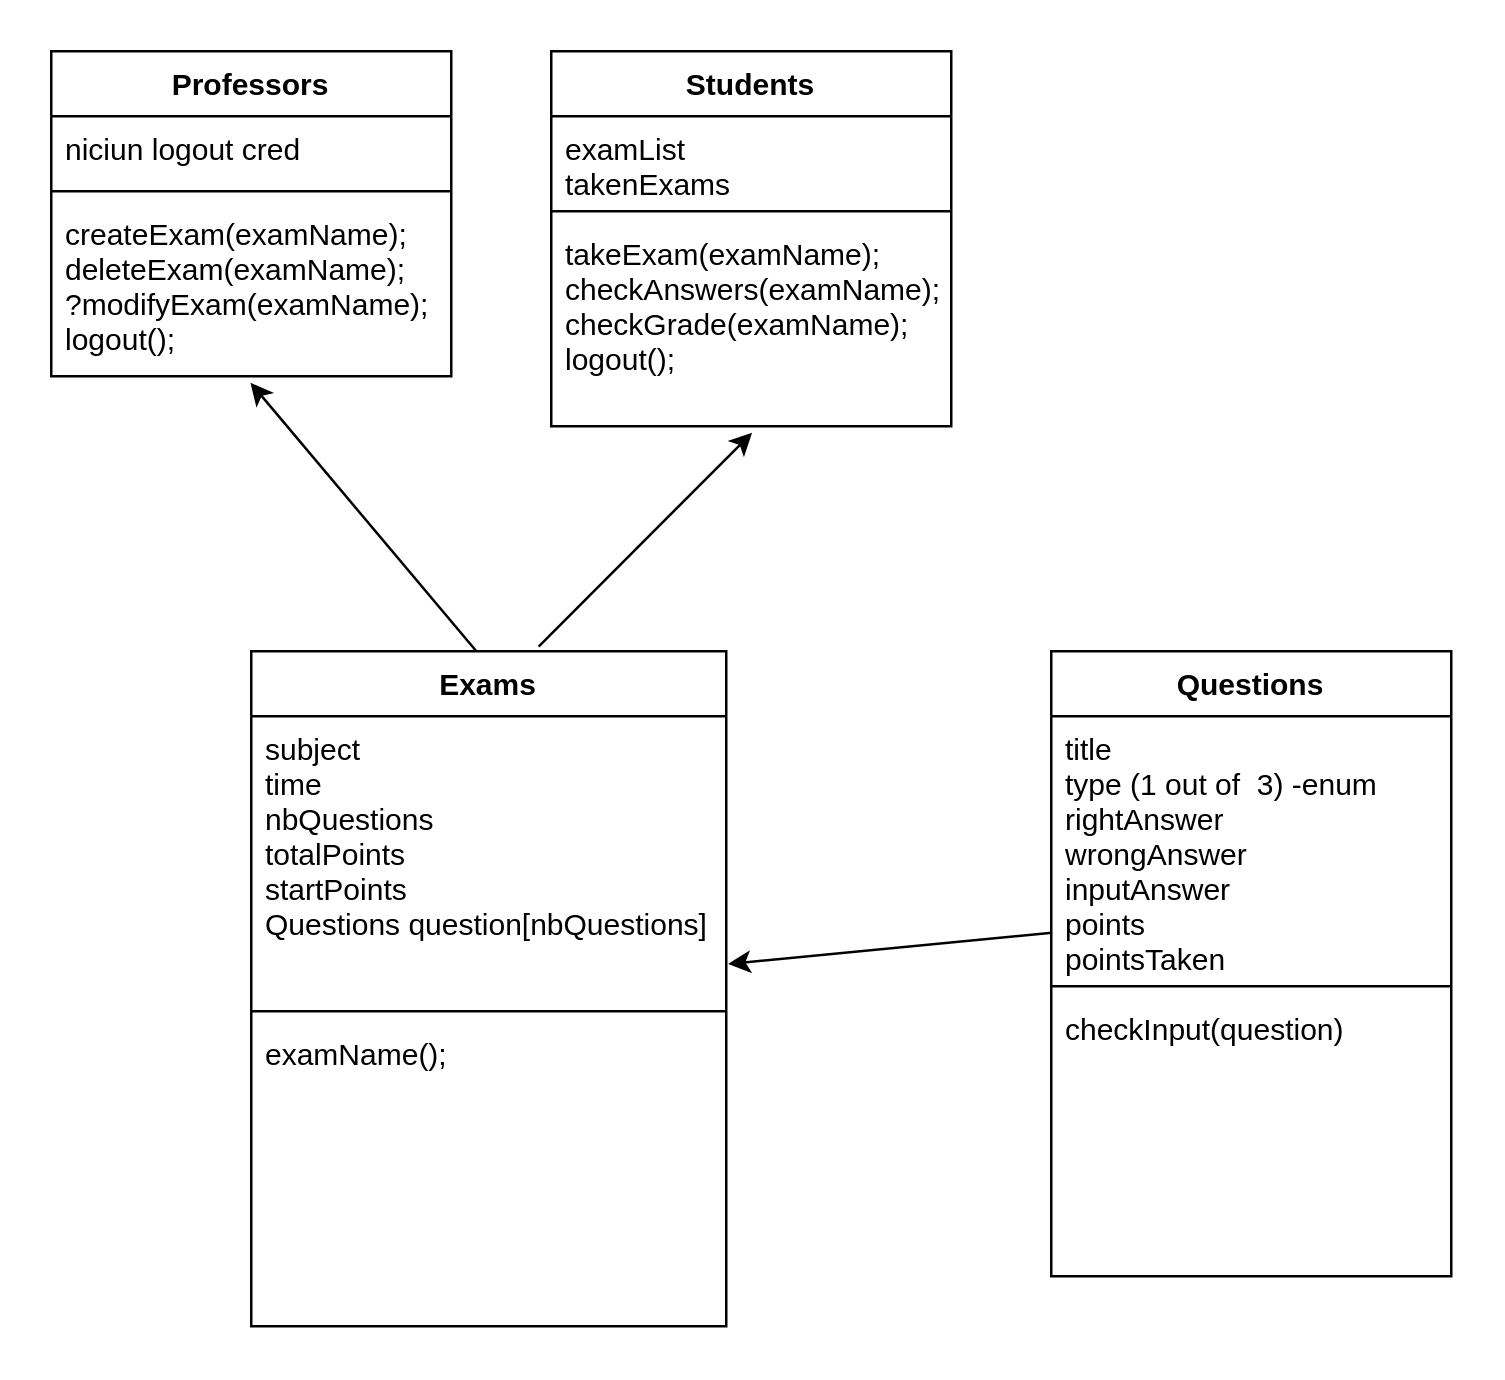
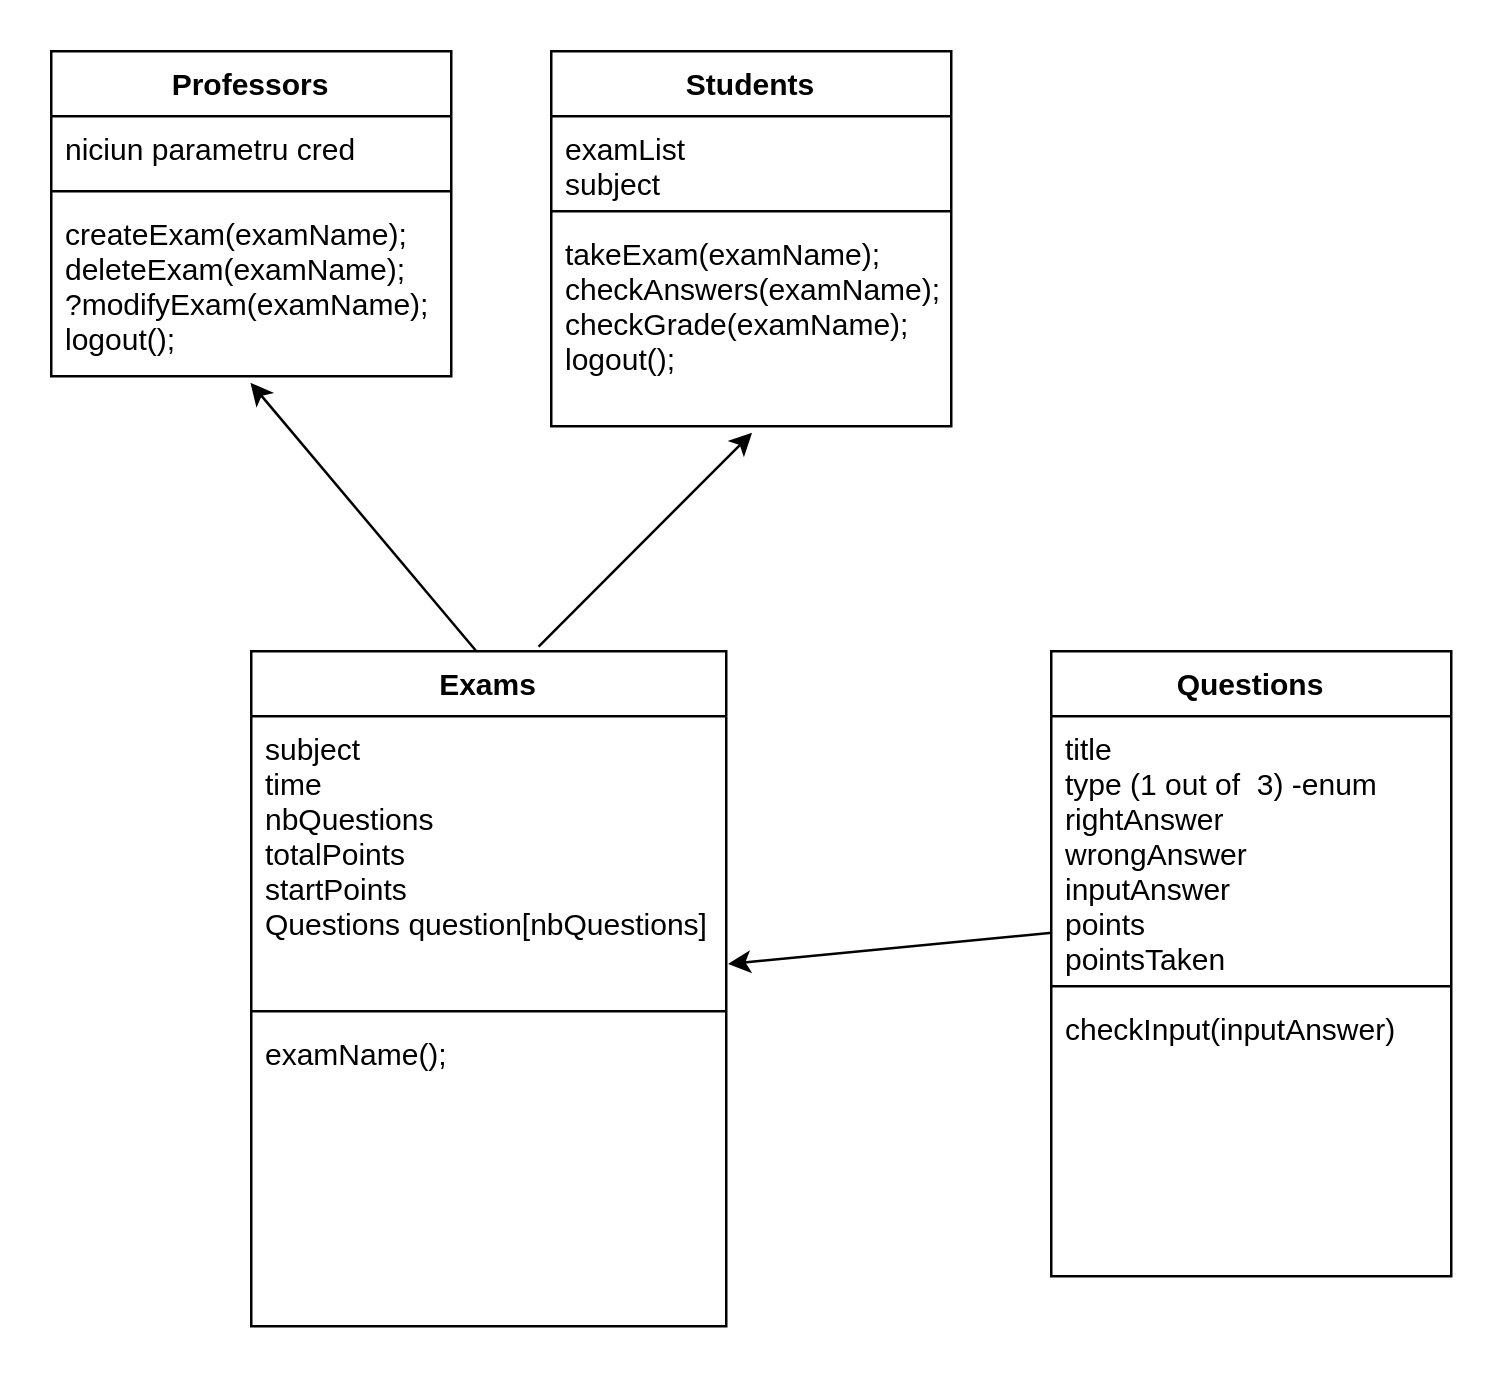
(197, 150) -> (226, 150)
(628, 150) -> (628, 150)
(1229, 1030) -> (1254, 1030)
